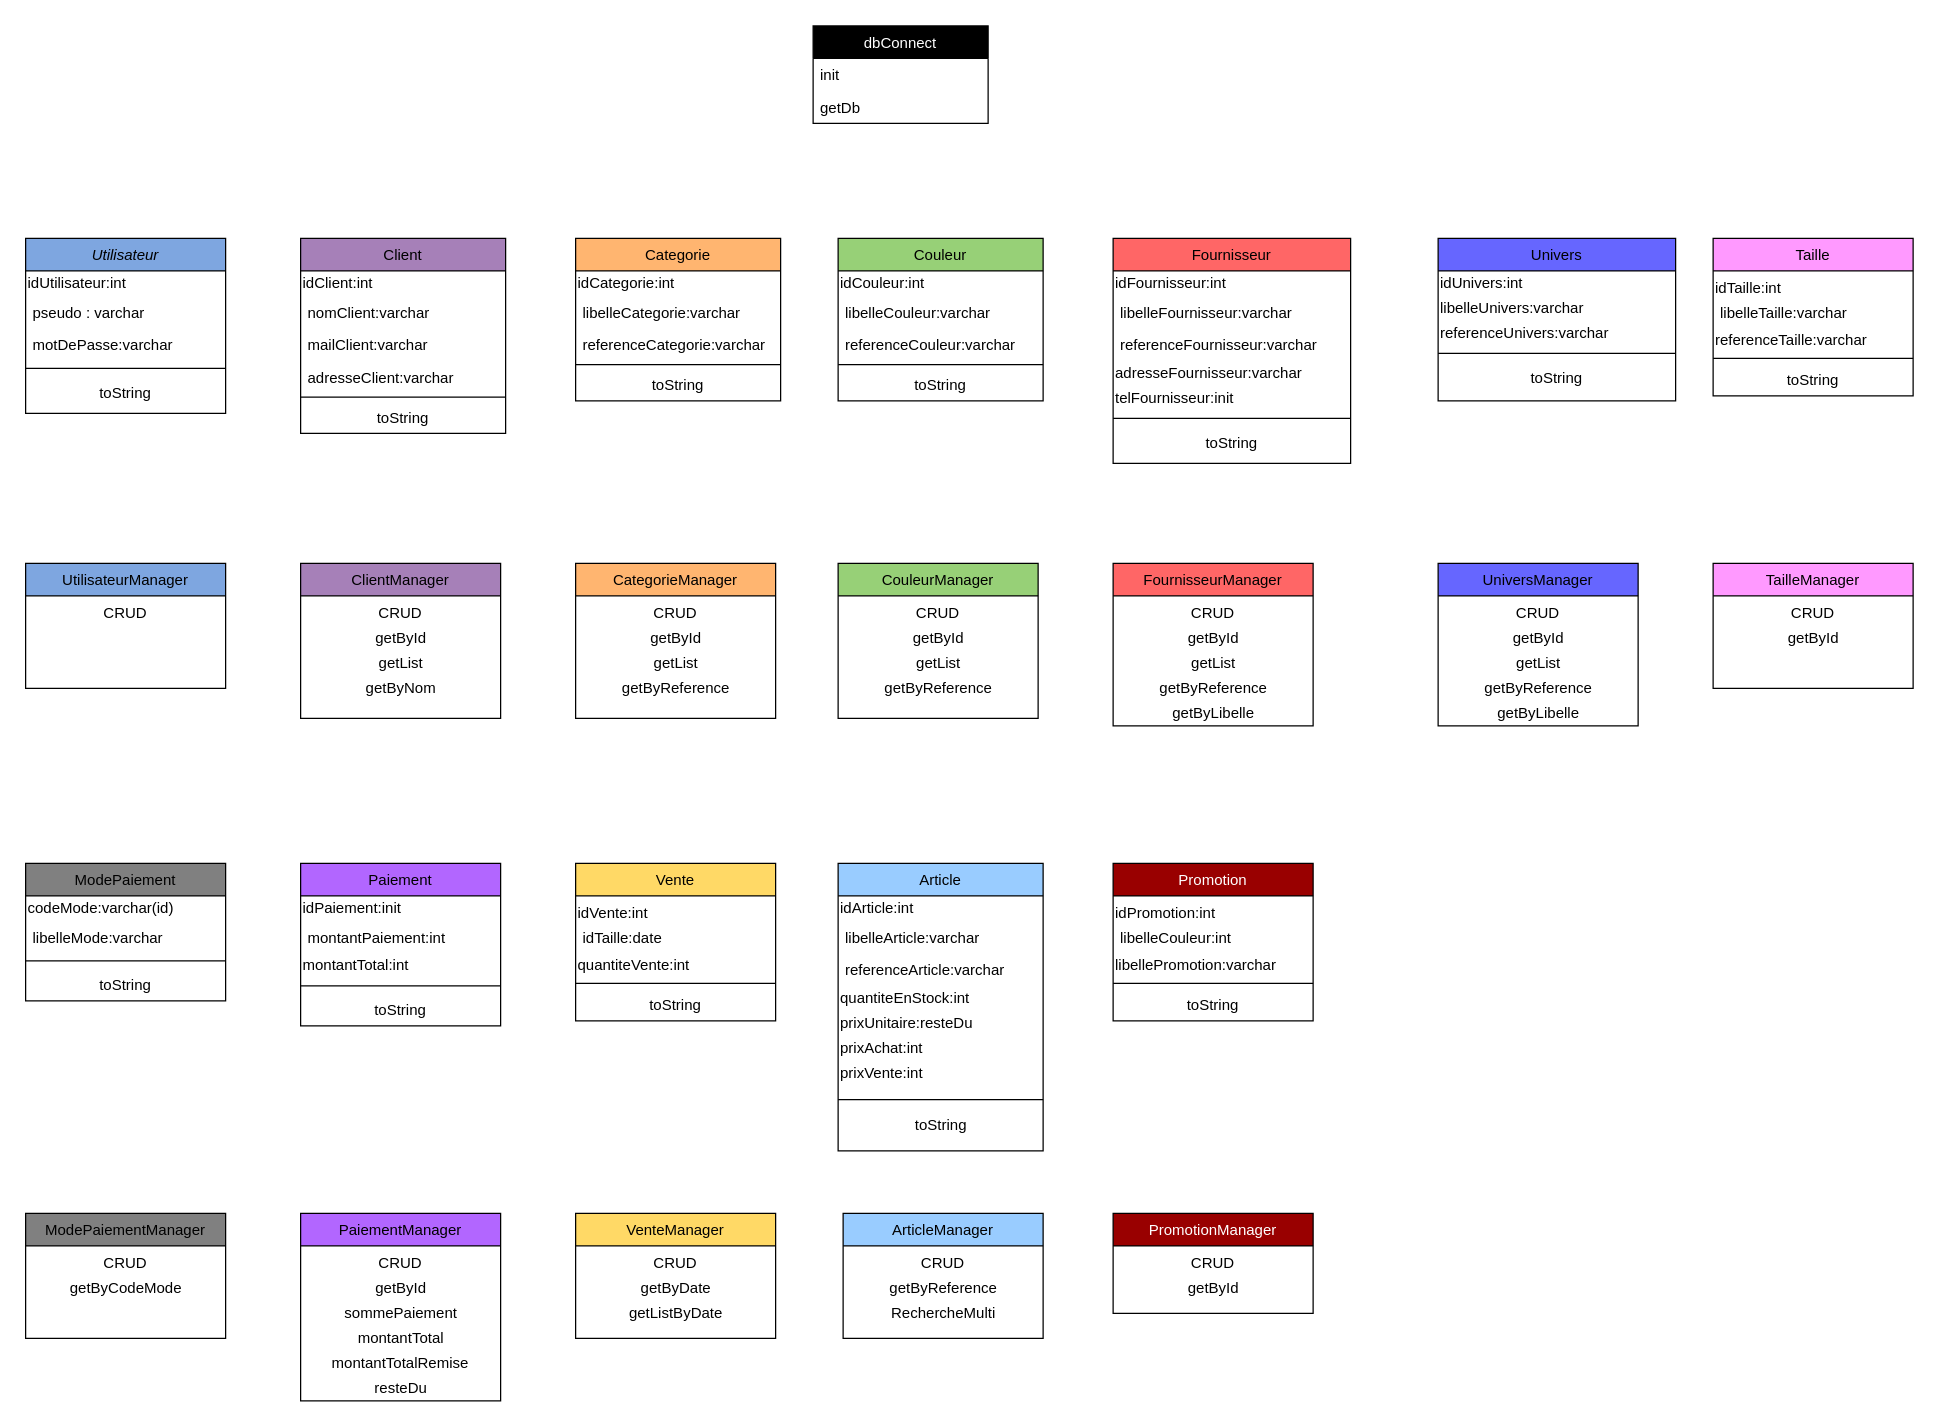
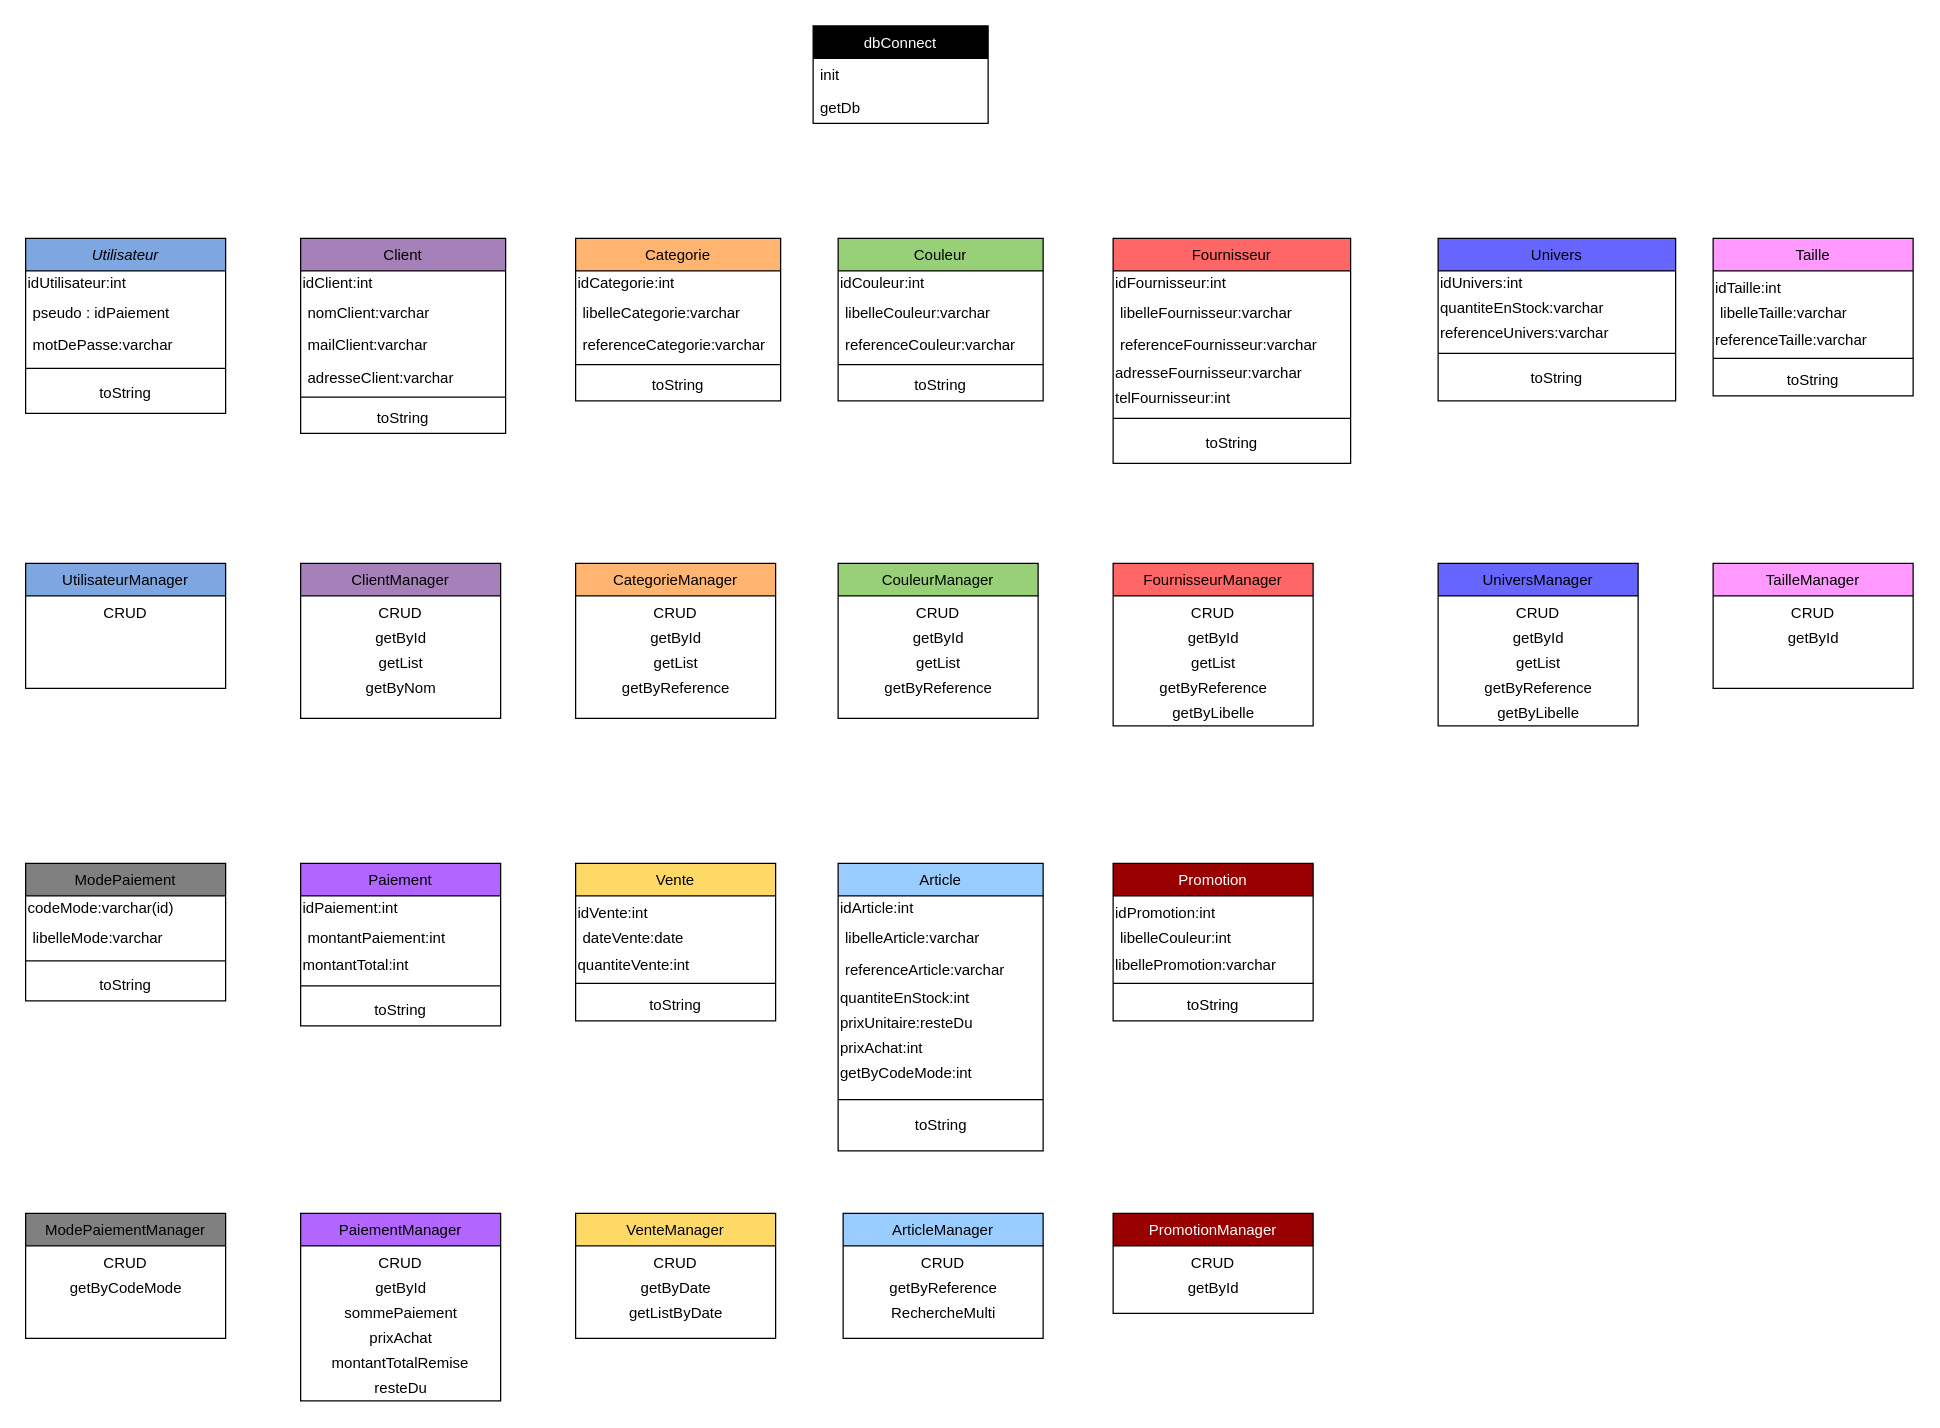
(1521, 308) -> (1533, 308)
(94, 313) -> (103, 313)
(1186, 398) -> (1183, 398)
(356, 908) -> (354, 908)
(627, 938) -> (639, 938)
(889, 1073) -> (908, 1073)
(401, 1338) -> (401, 1338)
